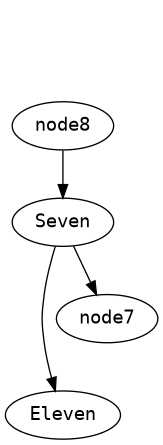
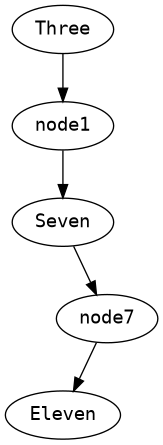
none -> (63, 29)
(63, 126) -> (63, 126)
(42, 312) -> (88, 361)
